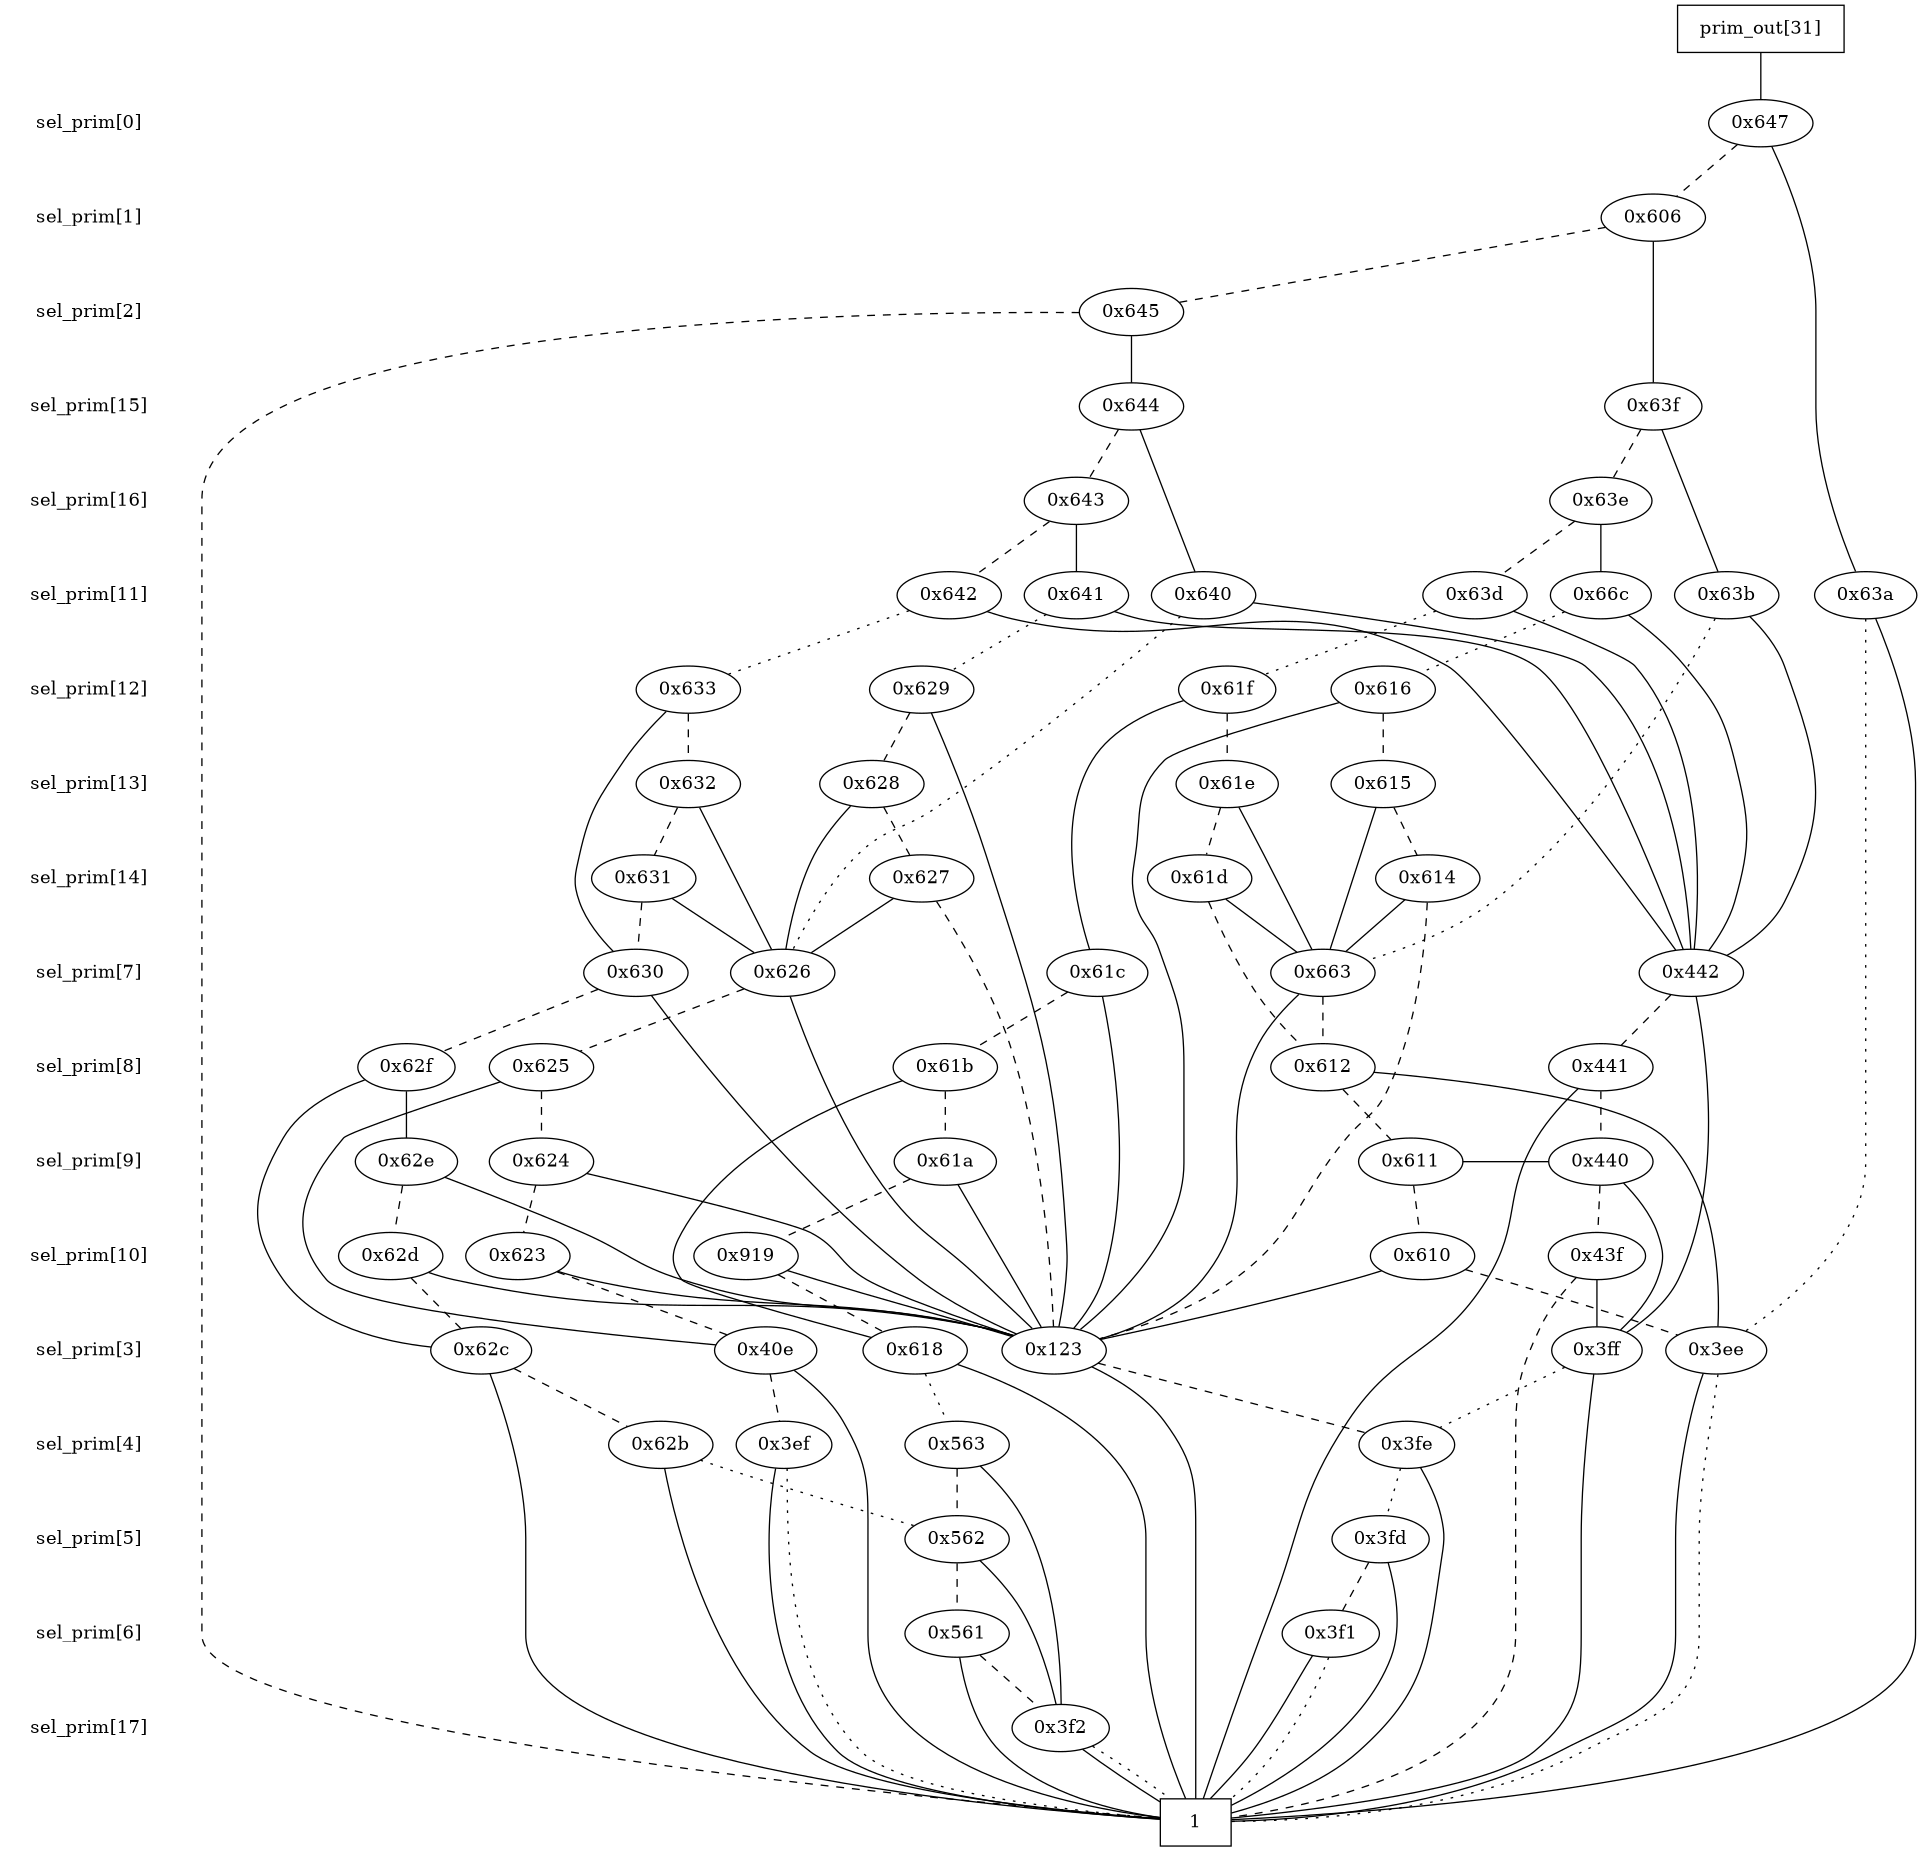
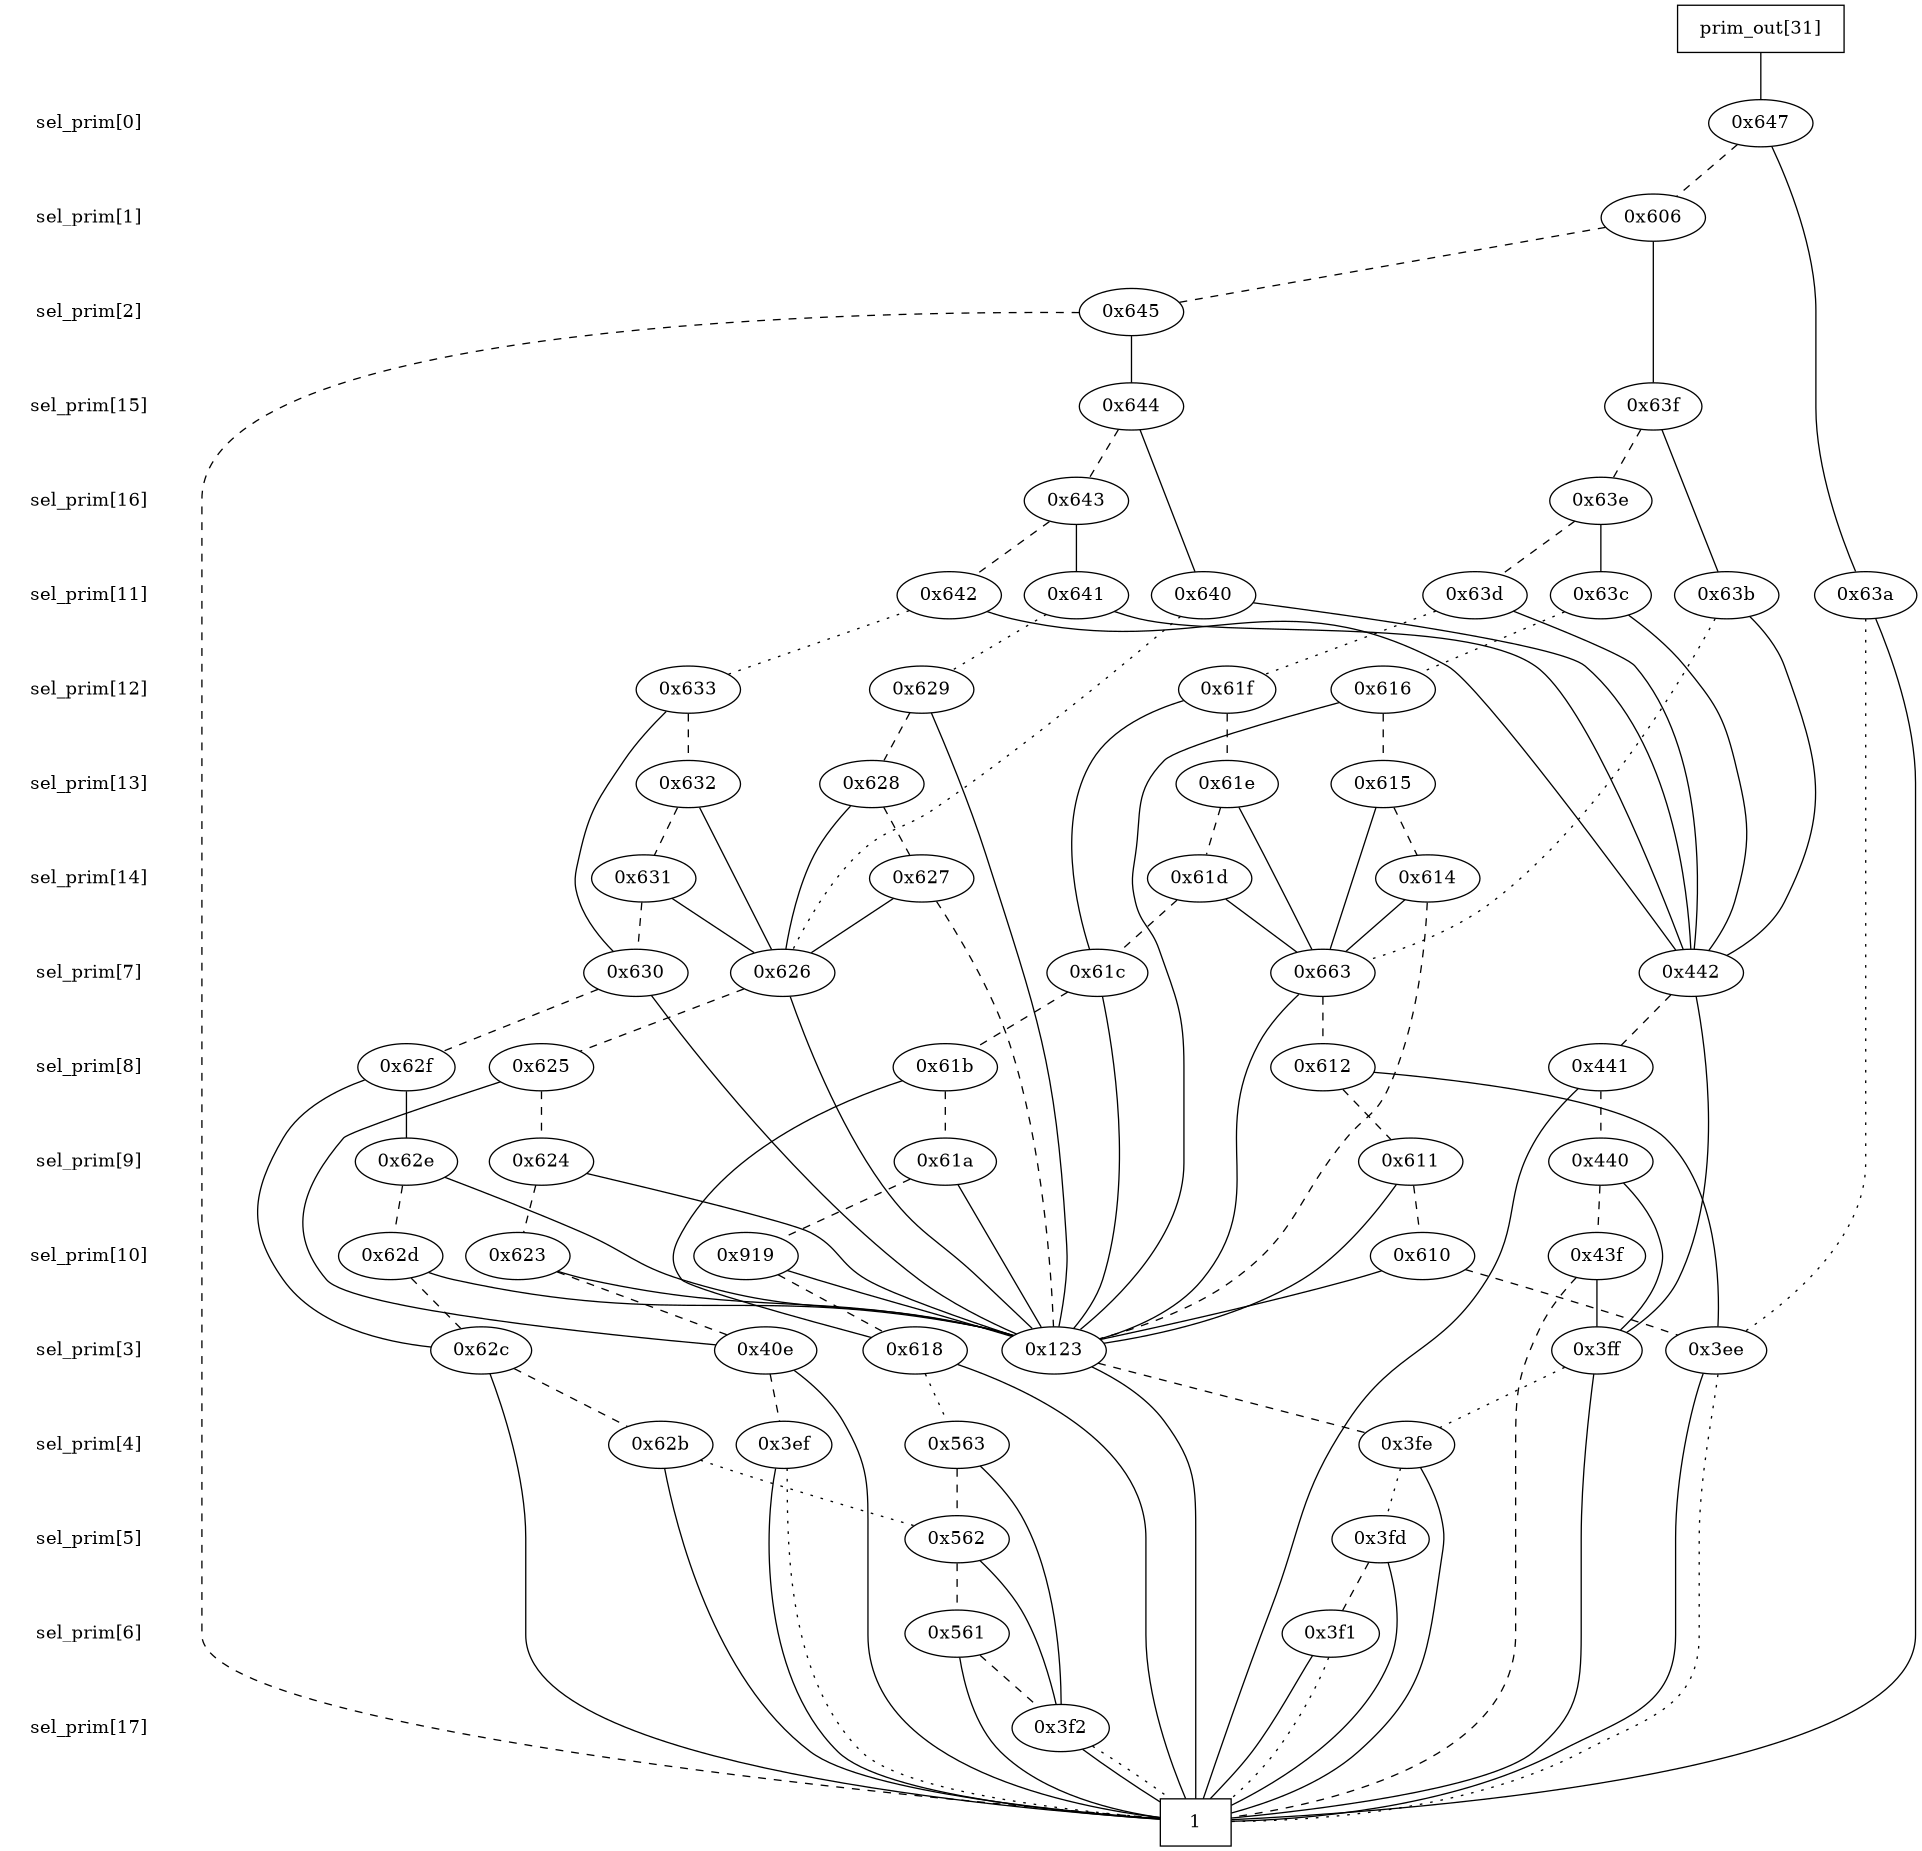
(1601, 595) -> (1601, 595)
(1247, 979) -> (1154, 921)
(1506, 1162) -> (1292, 1285)
